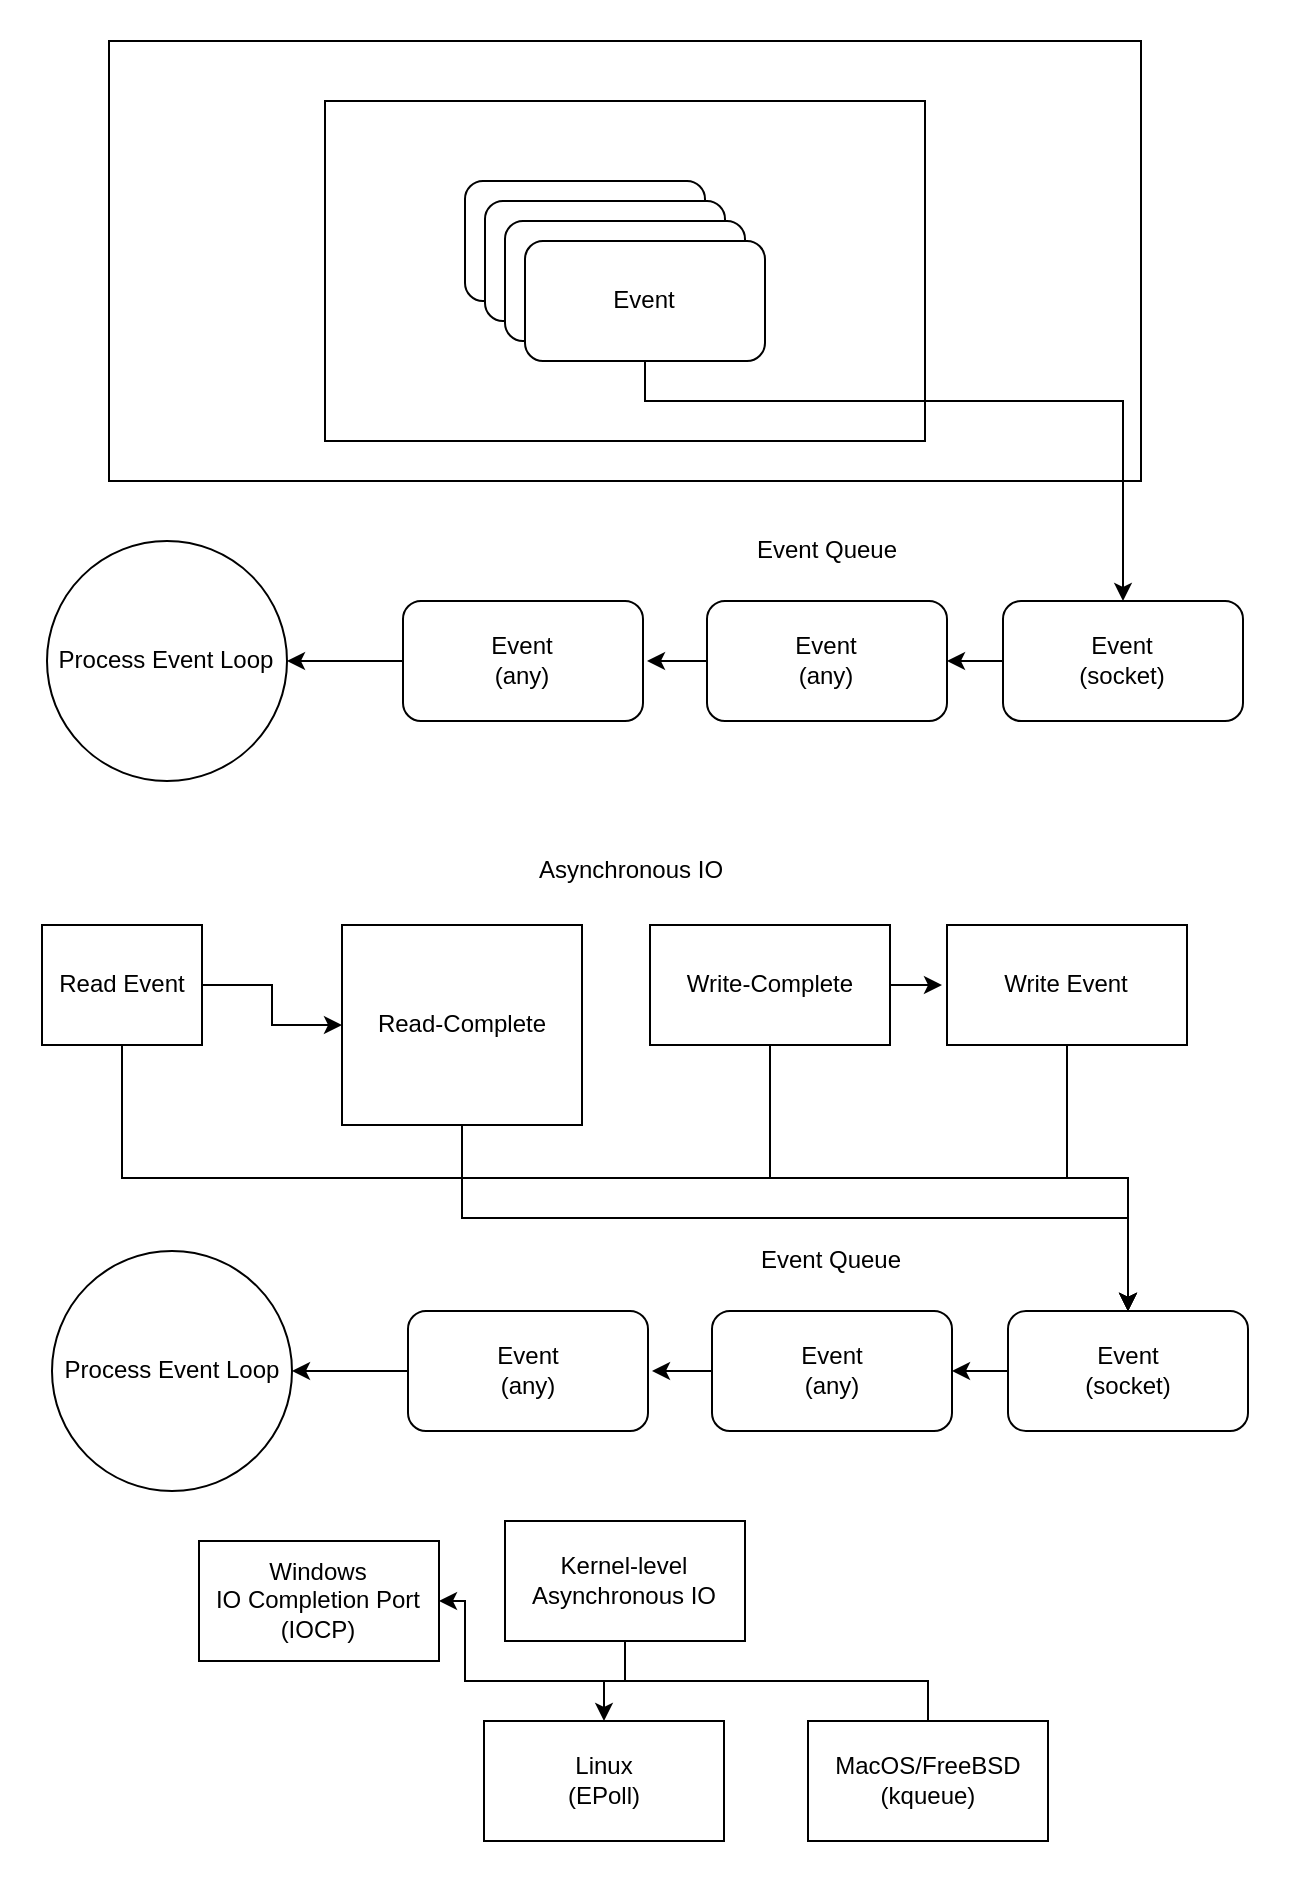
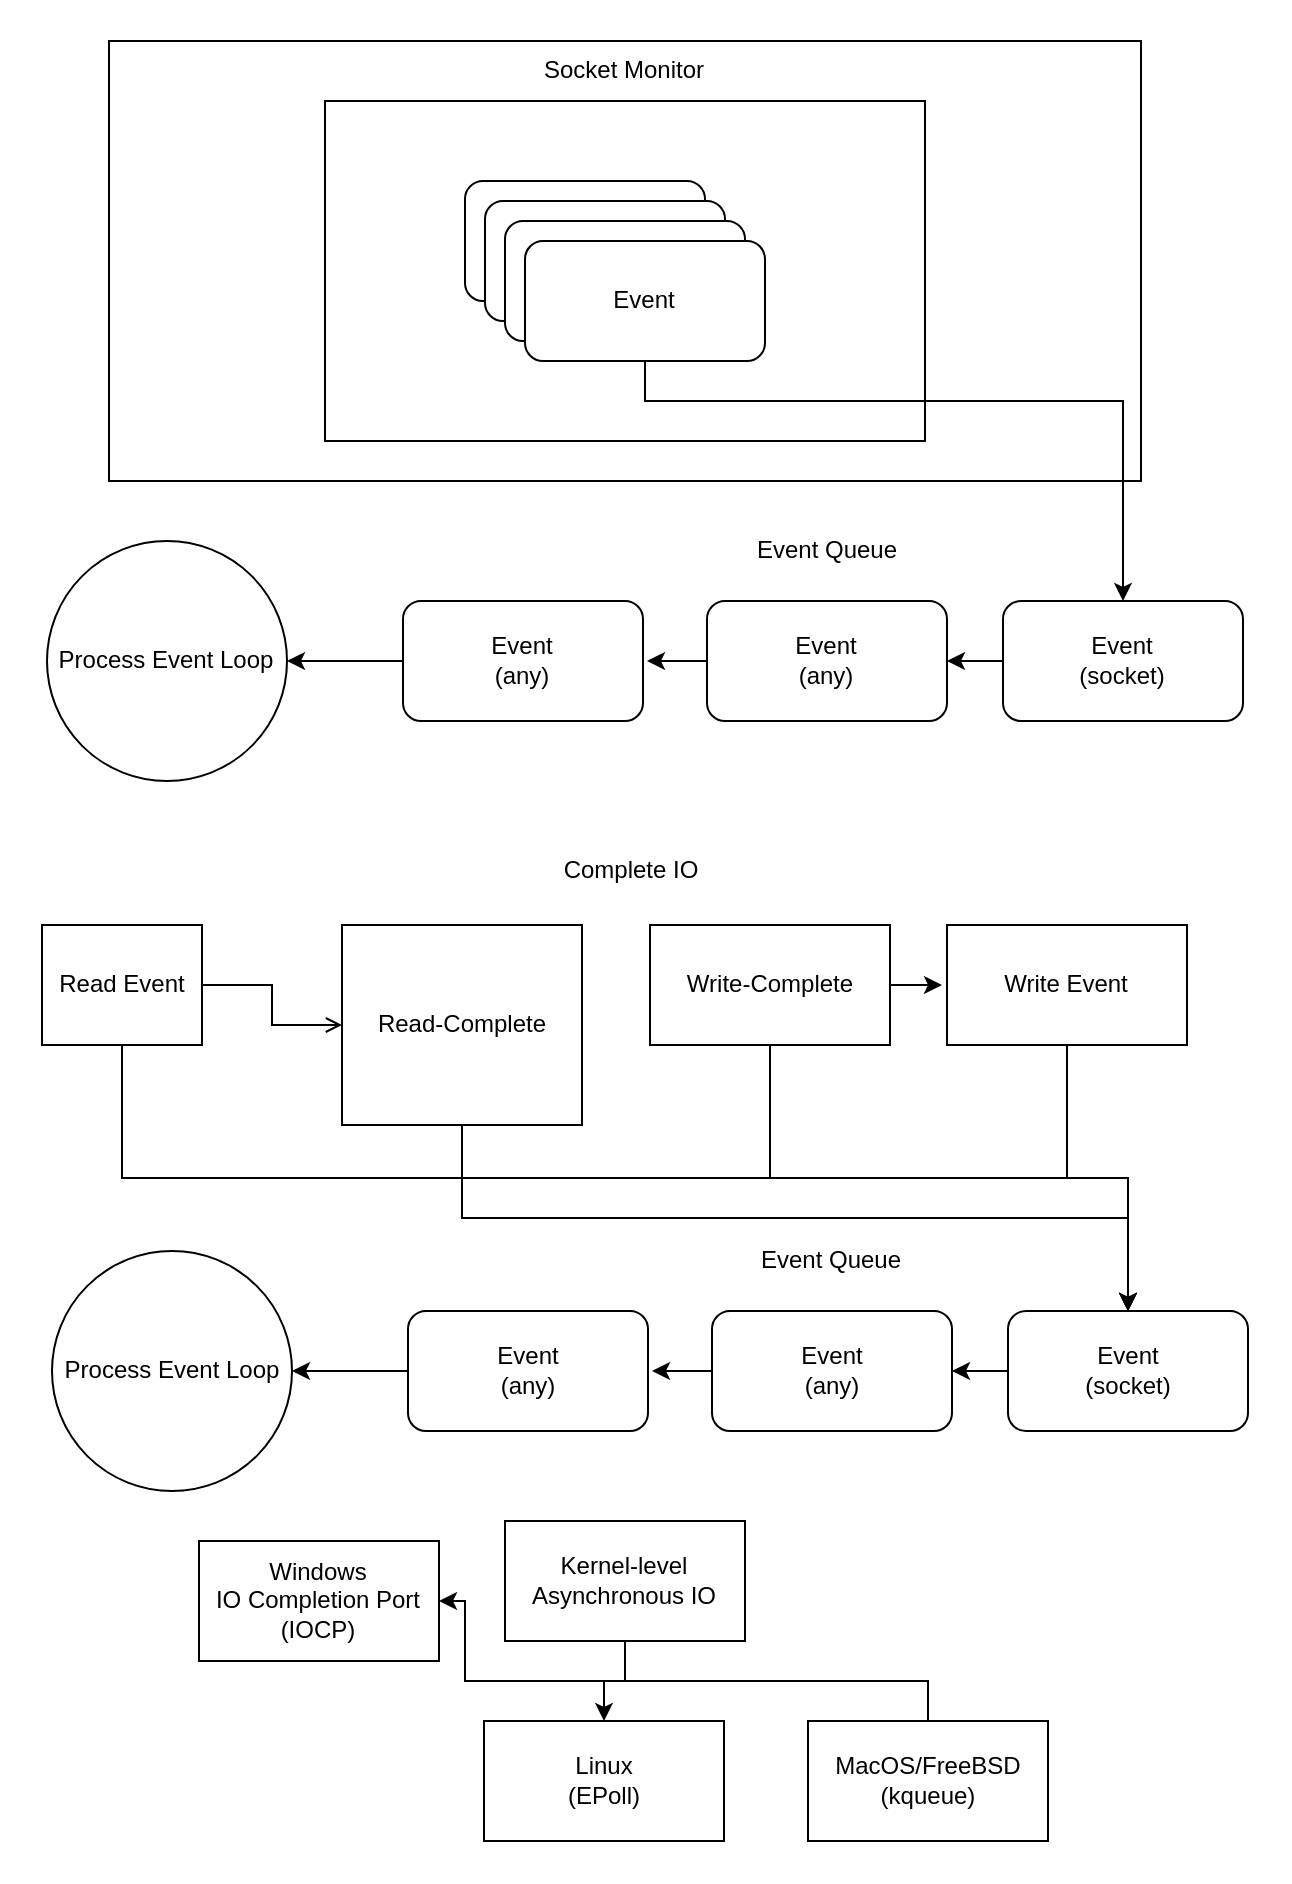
none -> (625, 71)
(632, 871) -> (632, 871)
(327, 1025) -> (329, 1025)
